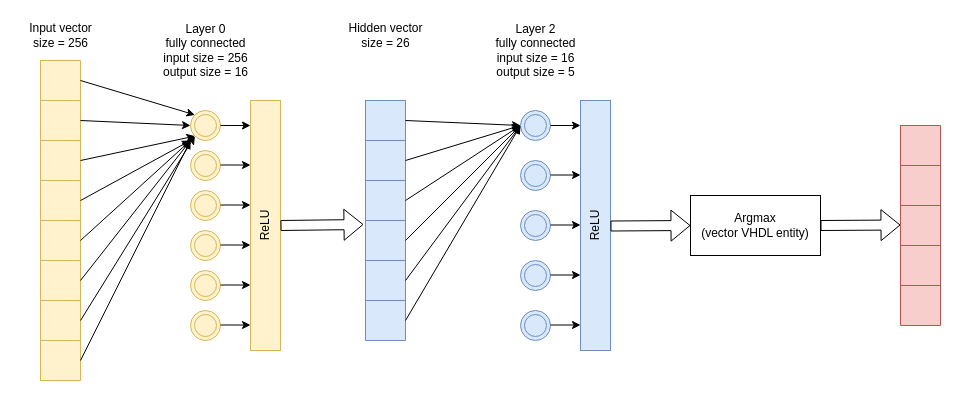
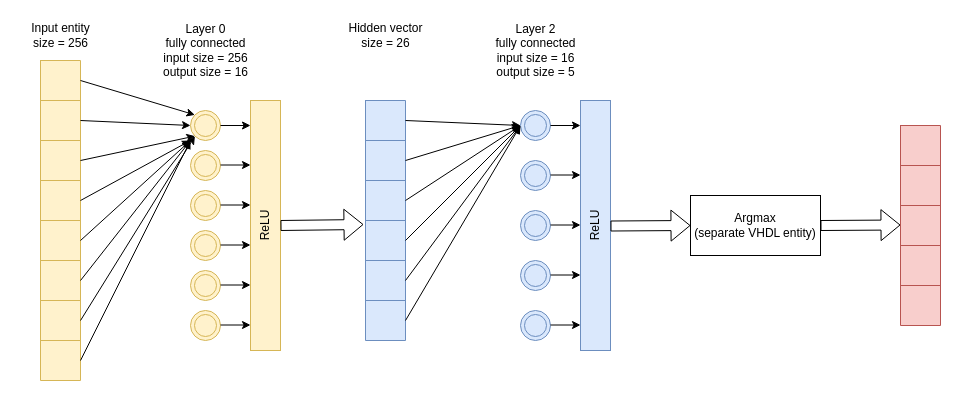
(61, 36) -> (61, 36)
(756, 226) -> (756, 226)
